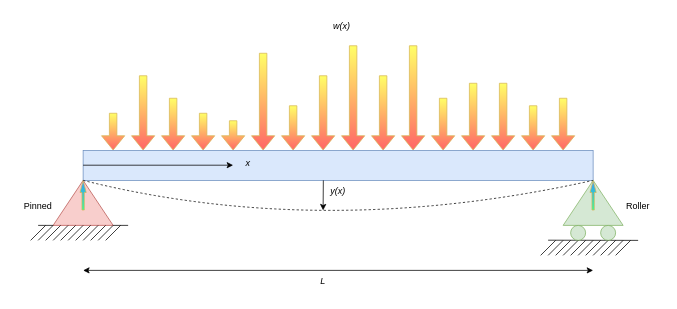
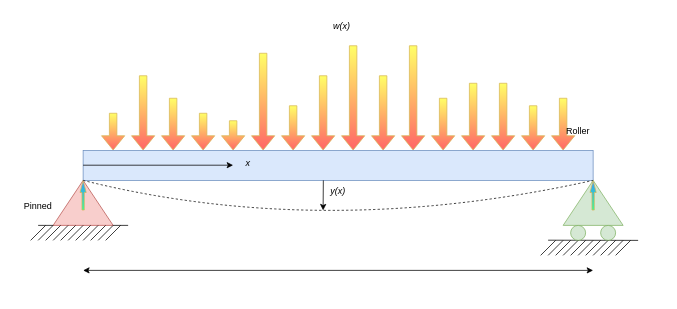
(638, 207) -> (578, 132)
(323, 282) -> none
